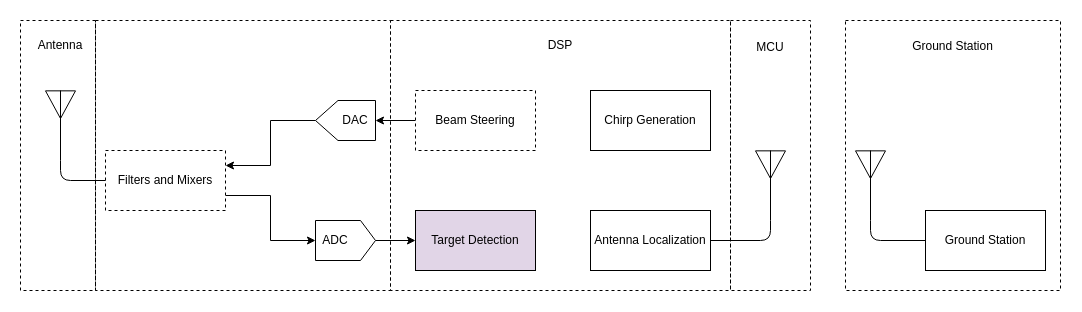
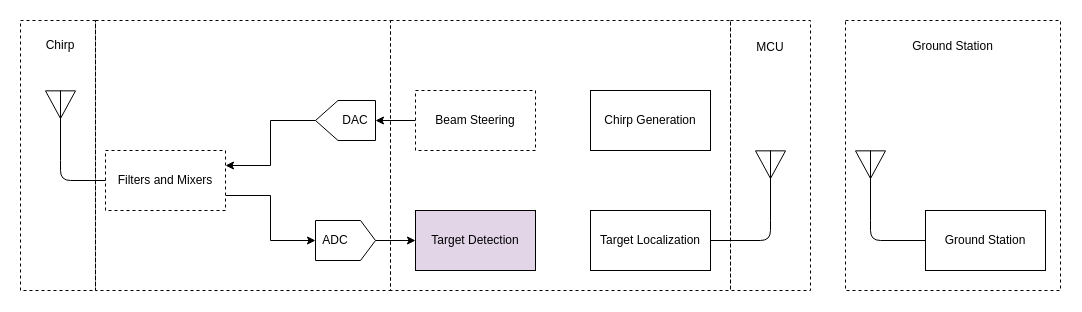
(61, 46) -> (61, 46)
(561, 46) -> none
(651, 241) -> (651, 241)
